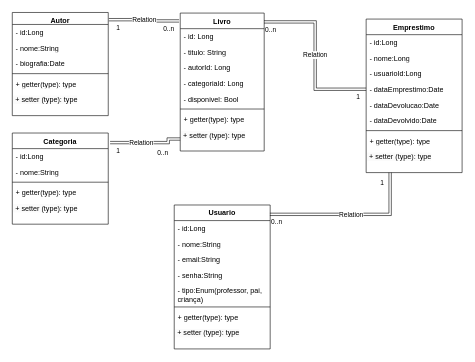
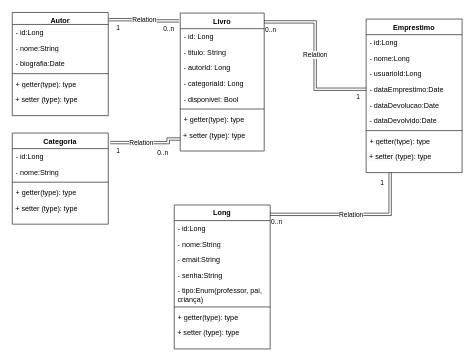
(222, 213) -> (222, 213)
